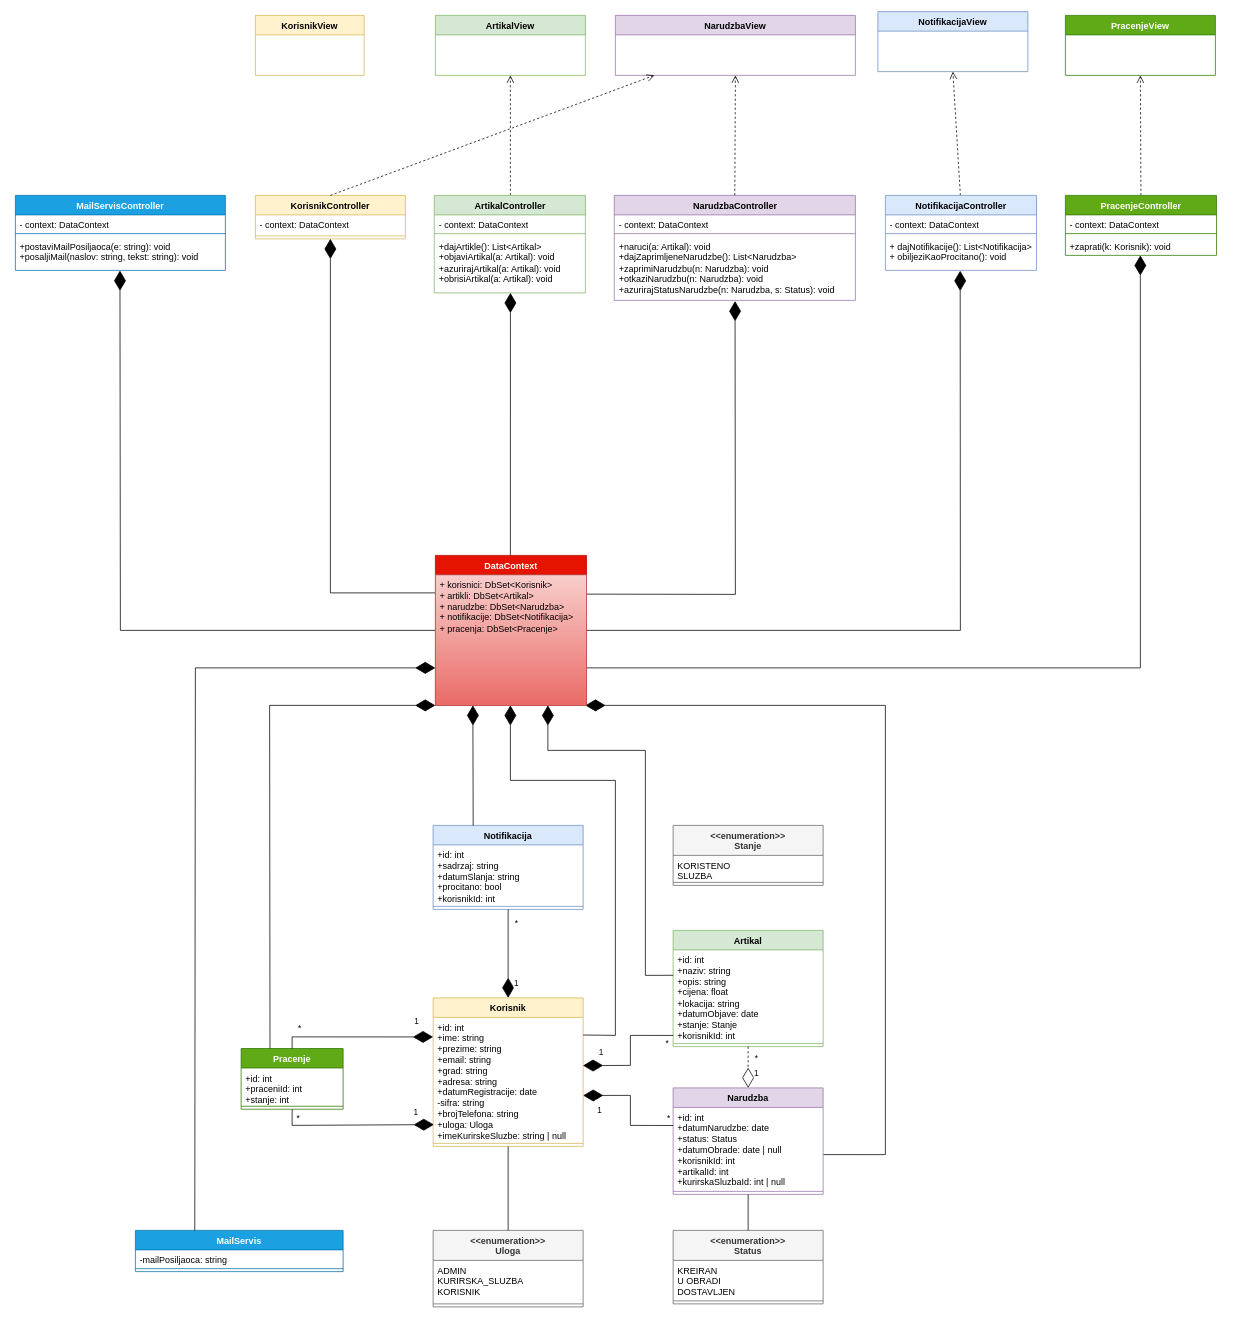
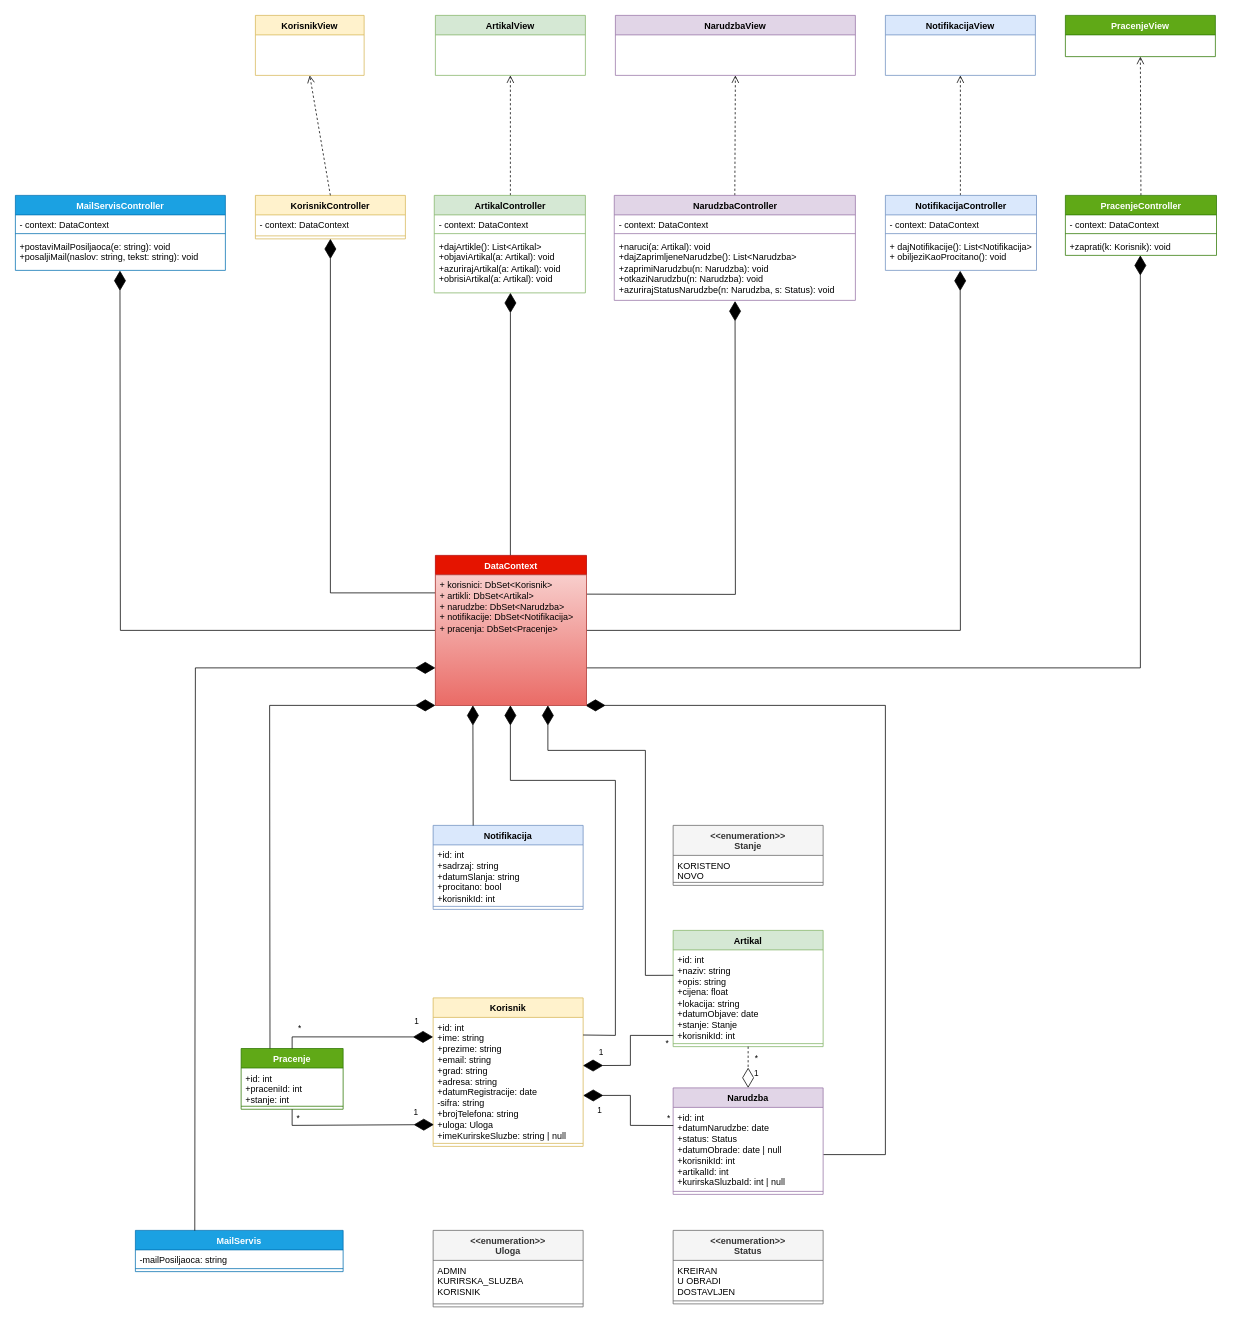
(953, 42) -> (960, 45)
(1140, 45) -> (1140, 36)
(490, 136) -> (320, 136)
(700, 871) -> (700, 871)
(508, 977) -> none
(508, 1189) -> none
(748, 1213) -> none
